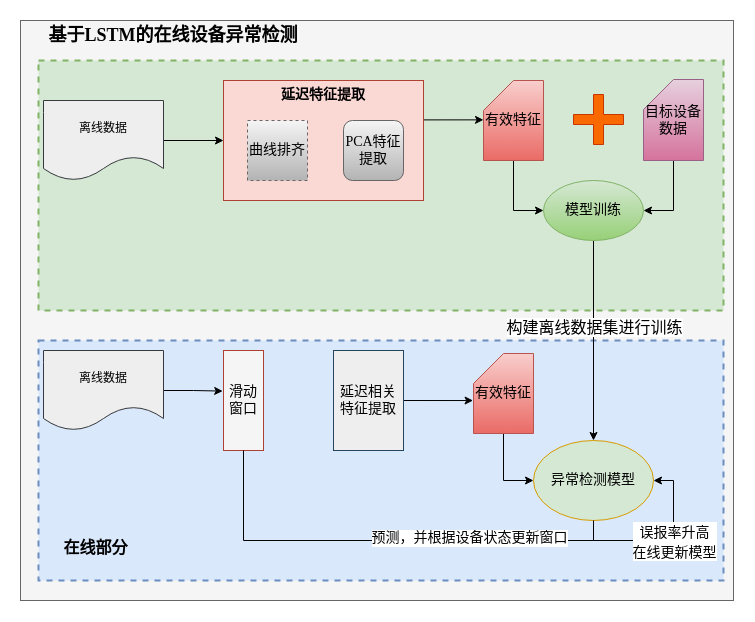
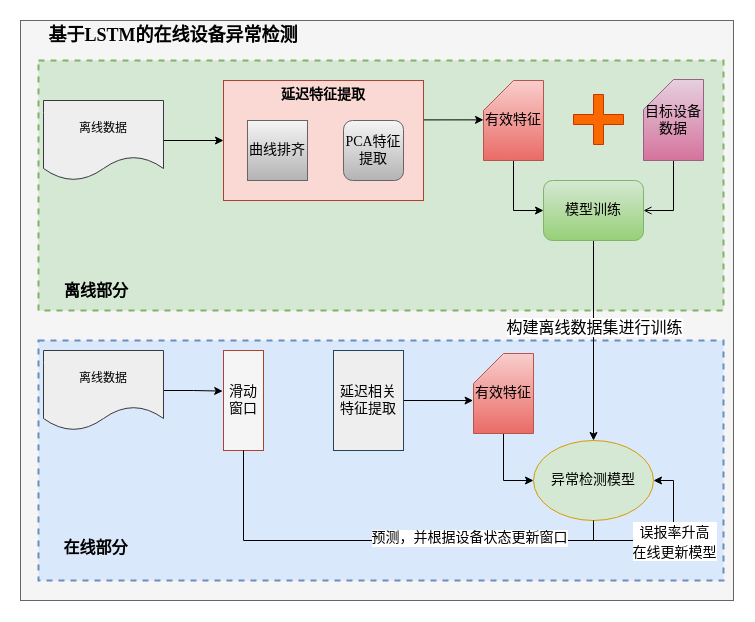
(278, 151) -> (278, 151)
(594, 211) -> (594, 211)
(651, 211) -> (649, 211)
none -> (96, 291)
